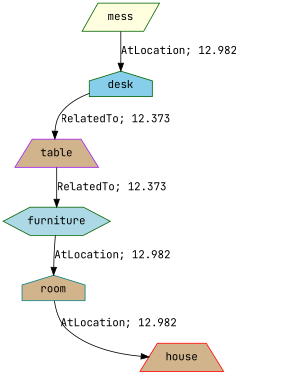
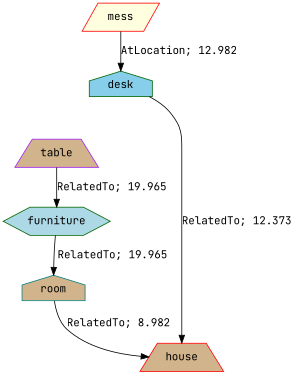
(121, 17) -> (121, 17)
(66, 107) -> (182, 209)
(112, 187) -> (112, 187)
(113, 255) -> (113, 255)
(119, 323) -> (119, 323)
